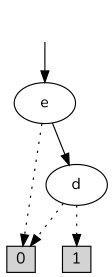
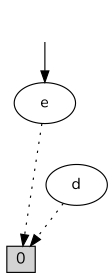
(59, 139) -> none
(77, 259) -> none
